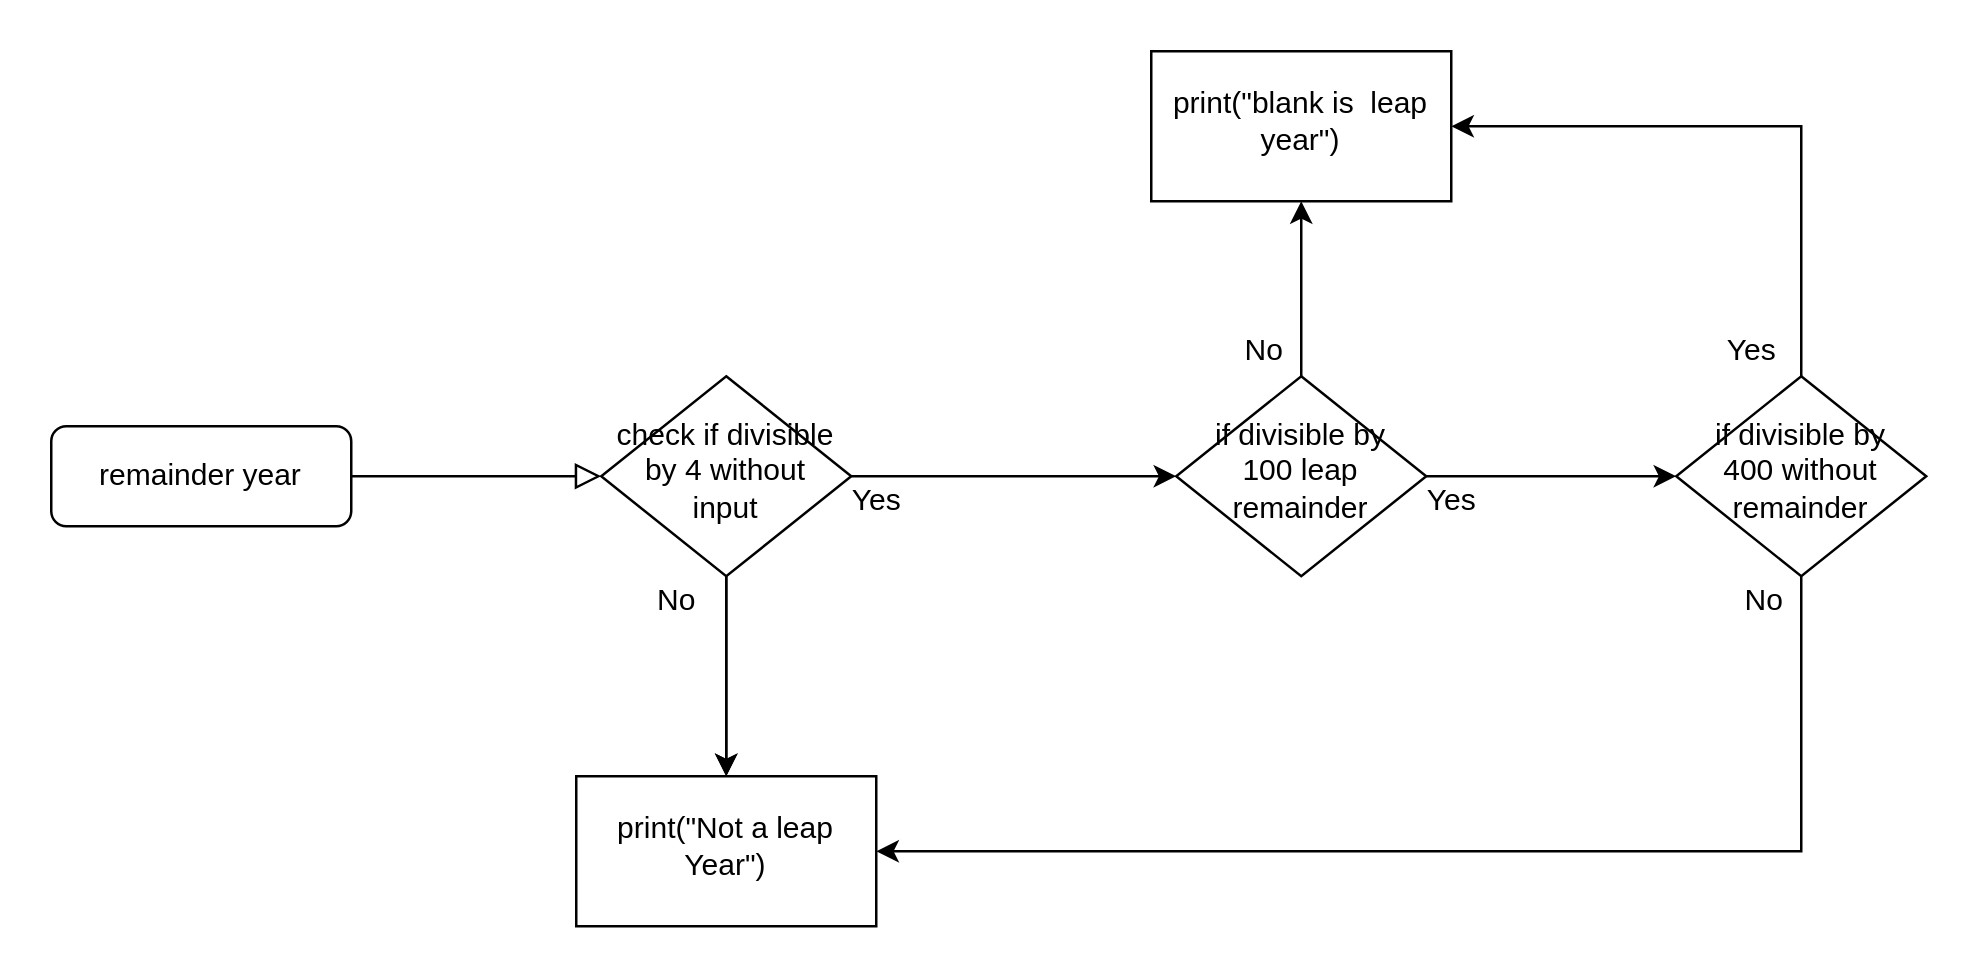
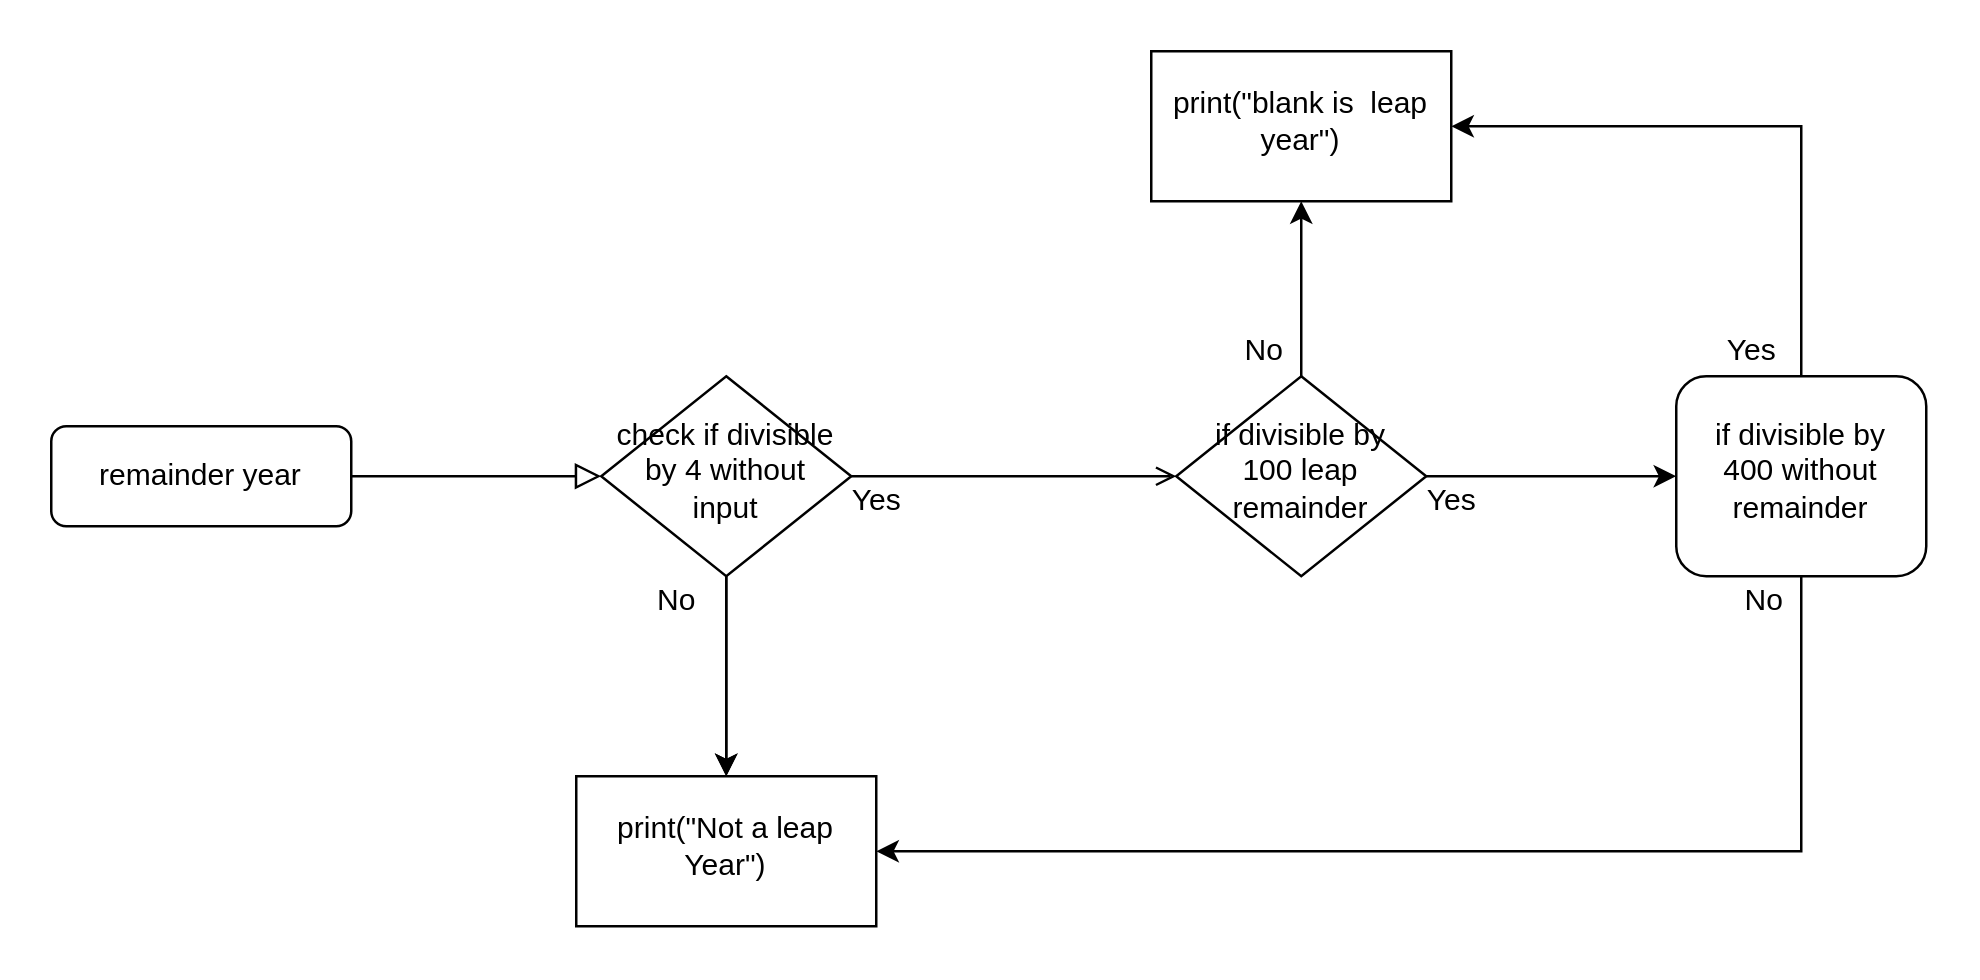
(1158, 476) -> (1162, 476)
(1801, 476) -> (1801, 476)
